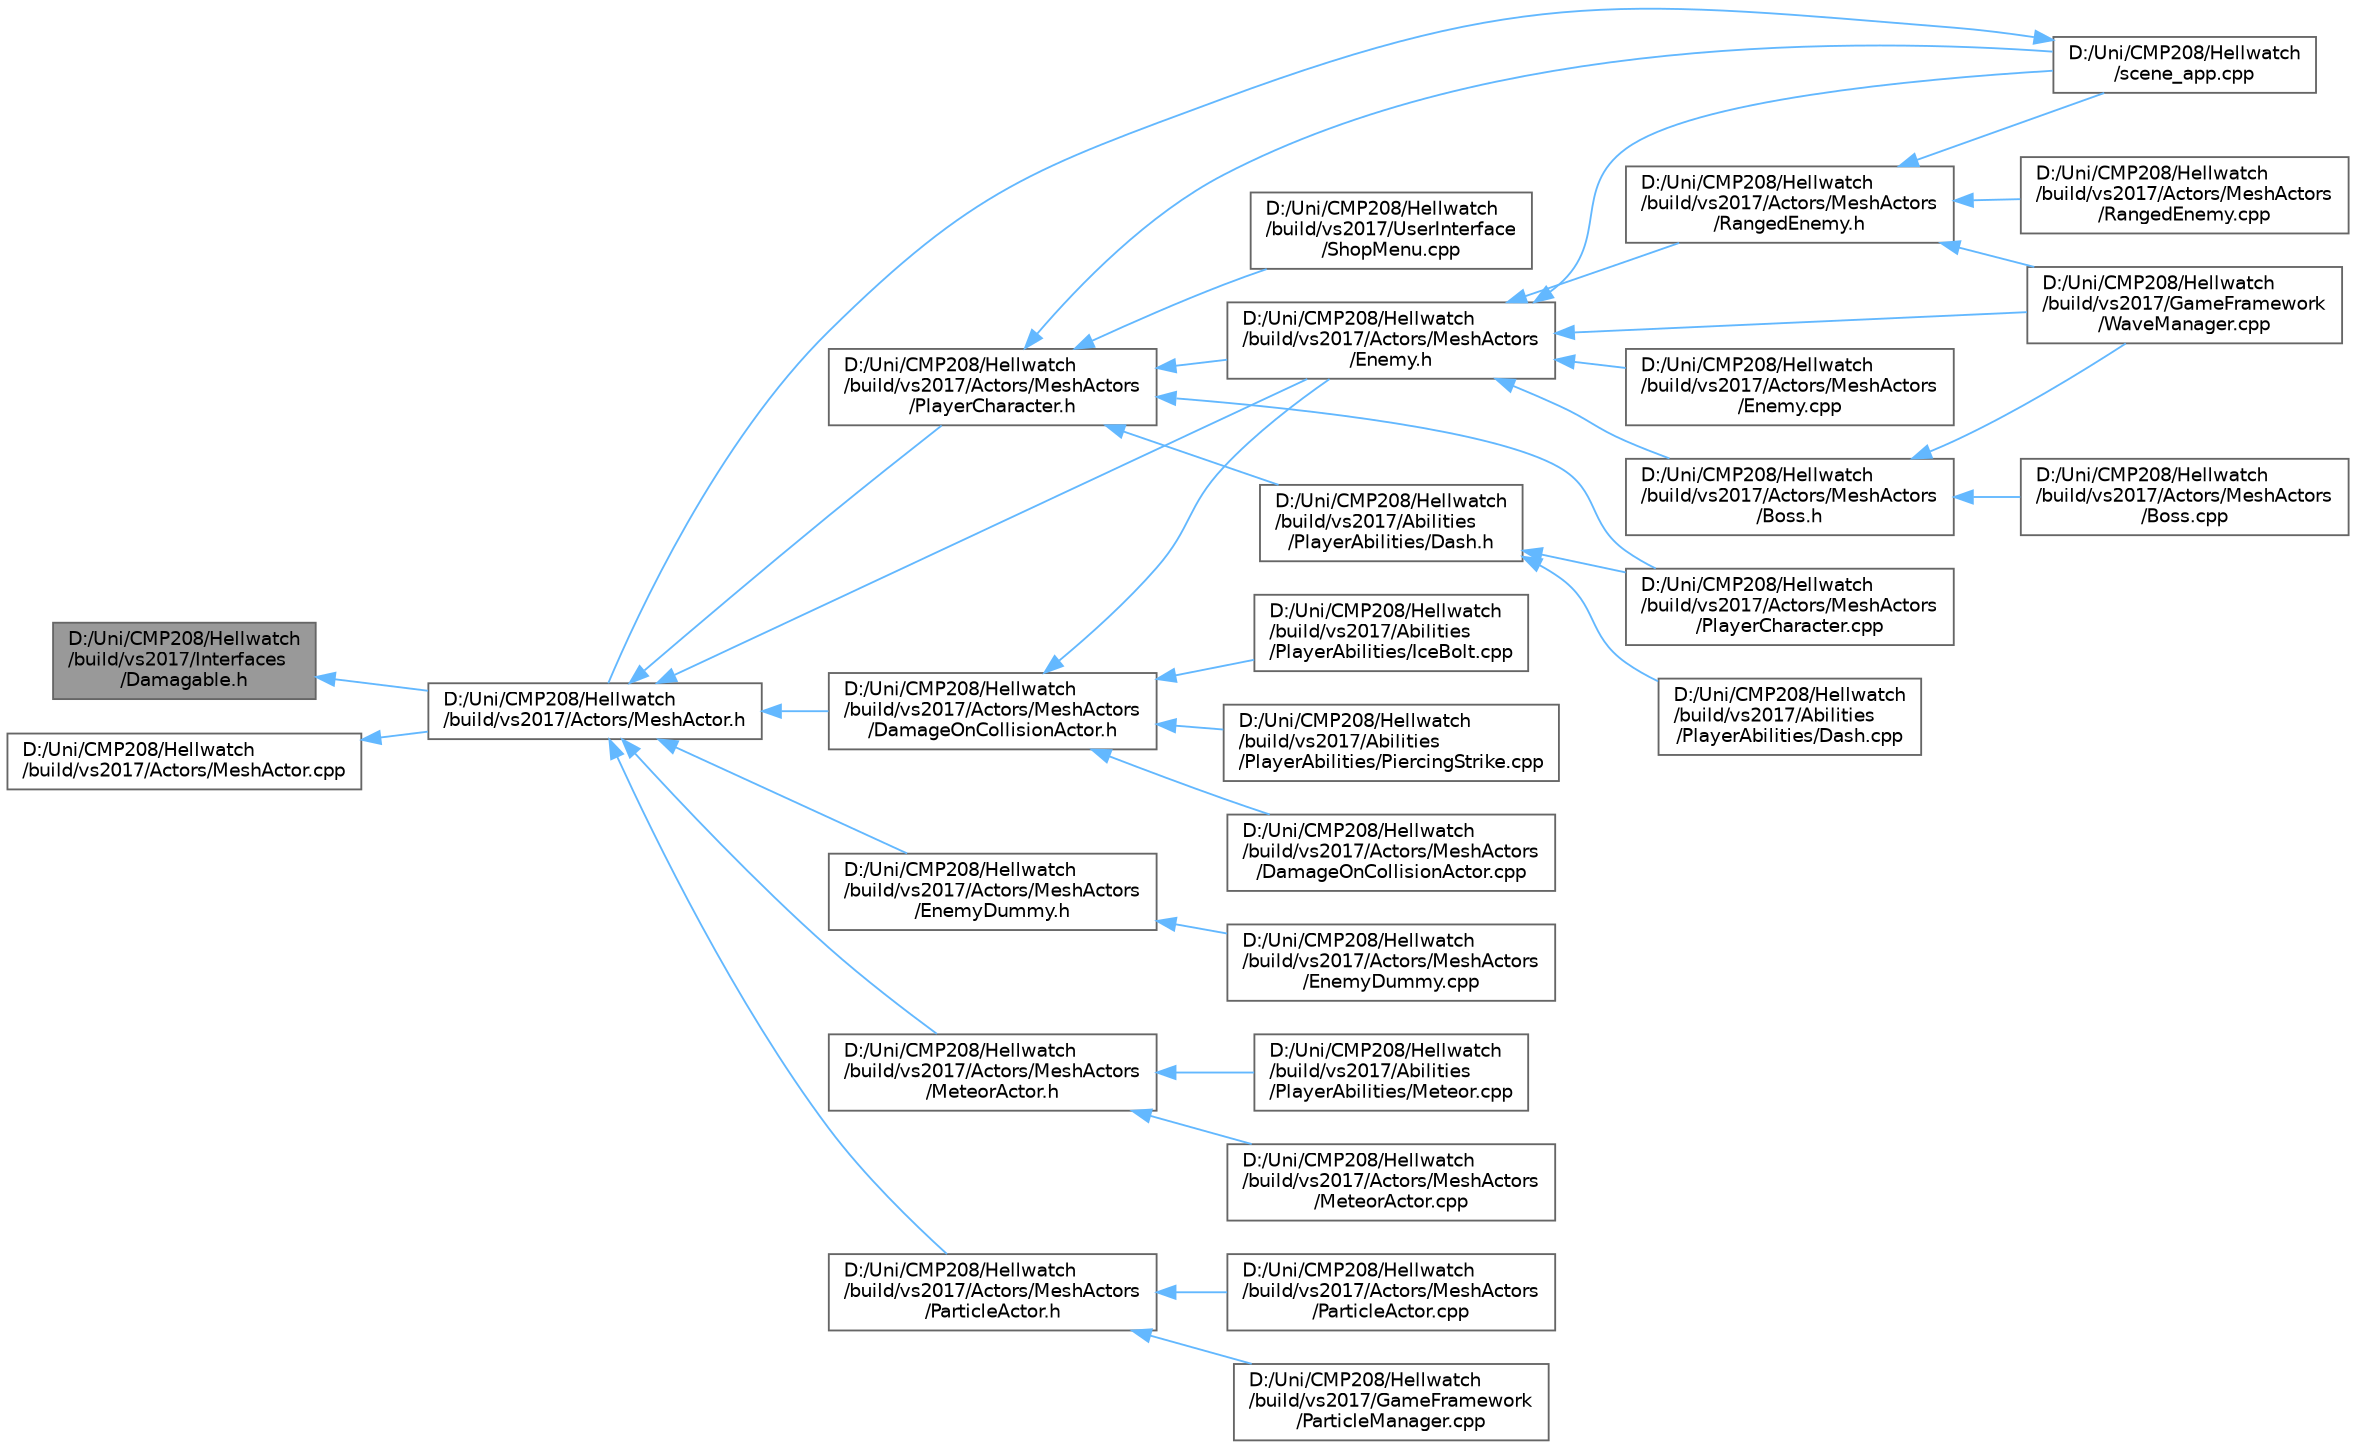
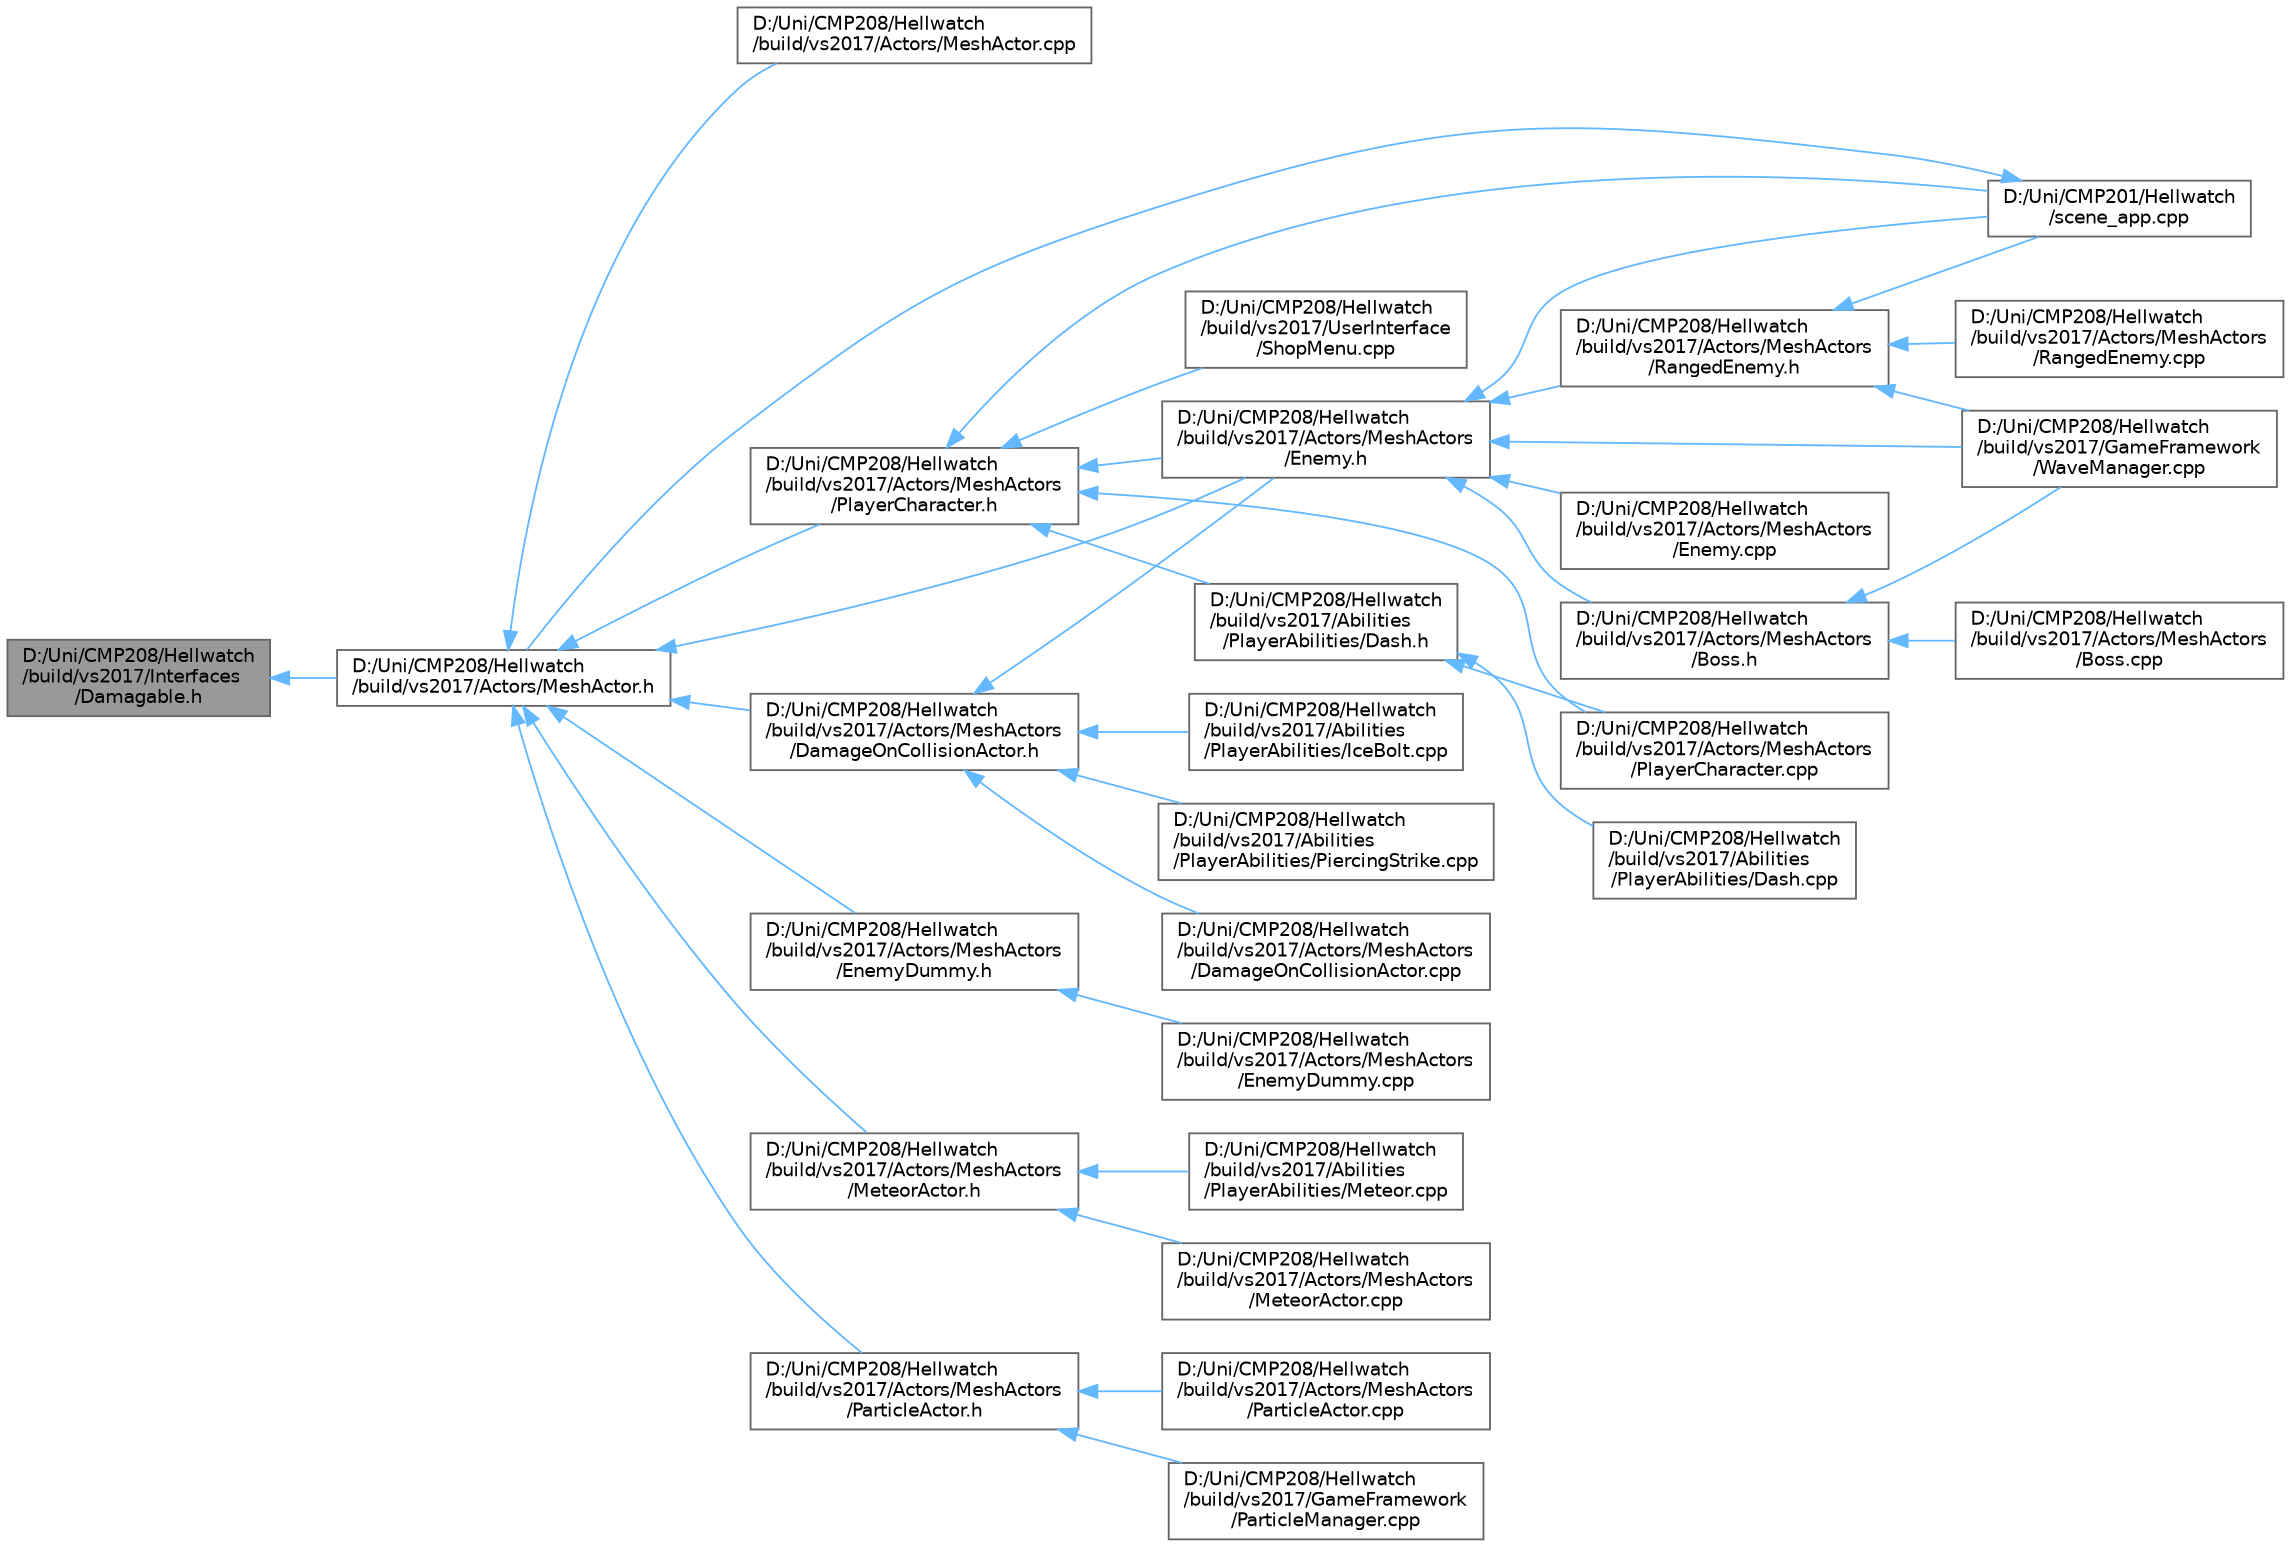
(2185, 65) -> (2120, 209)
(404, 735) -> (590, 319)
